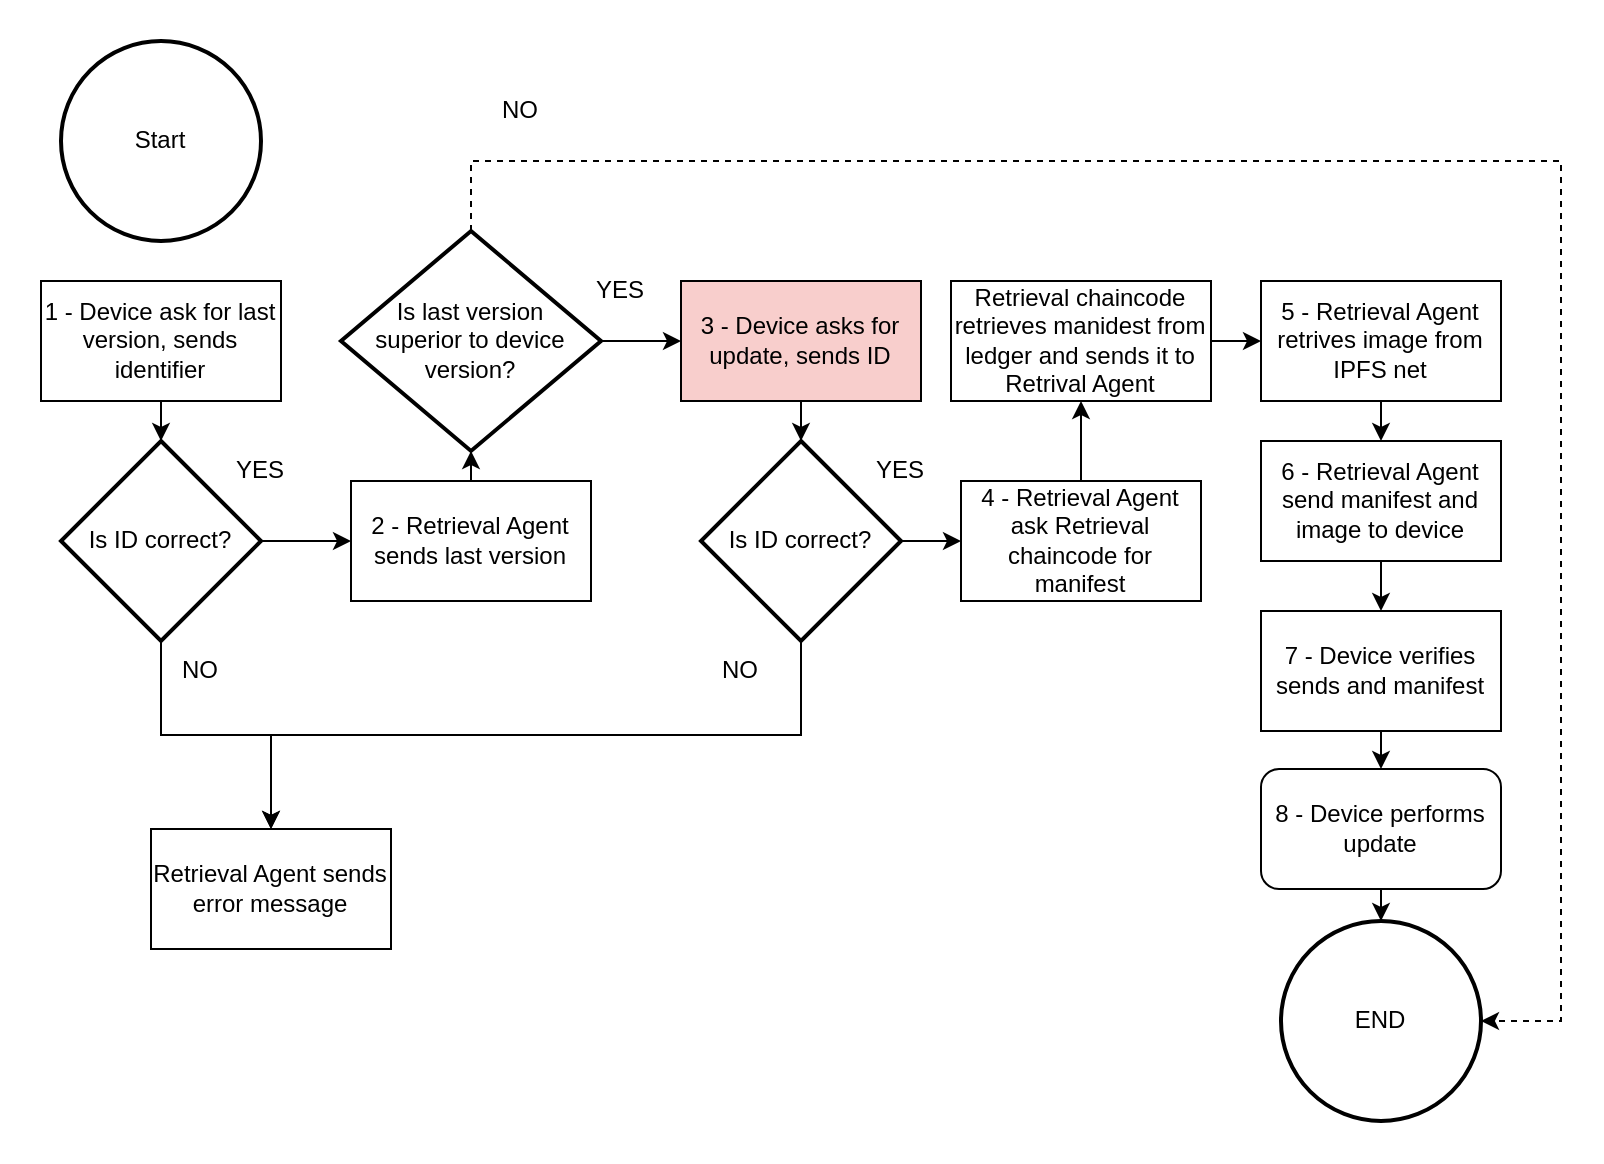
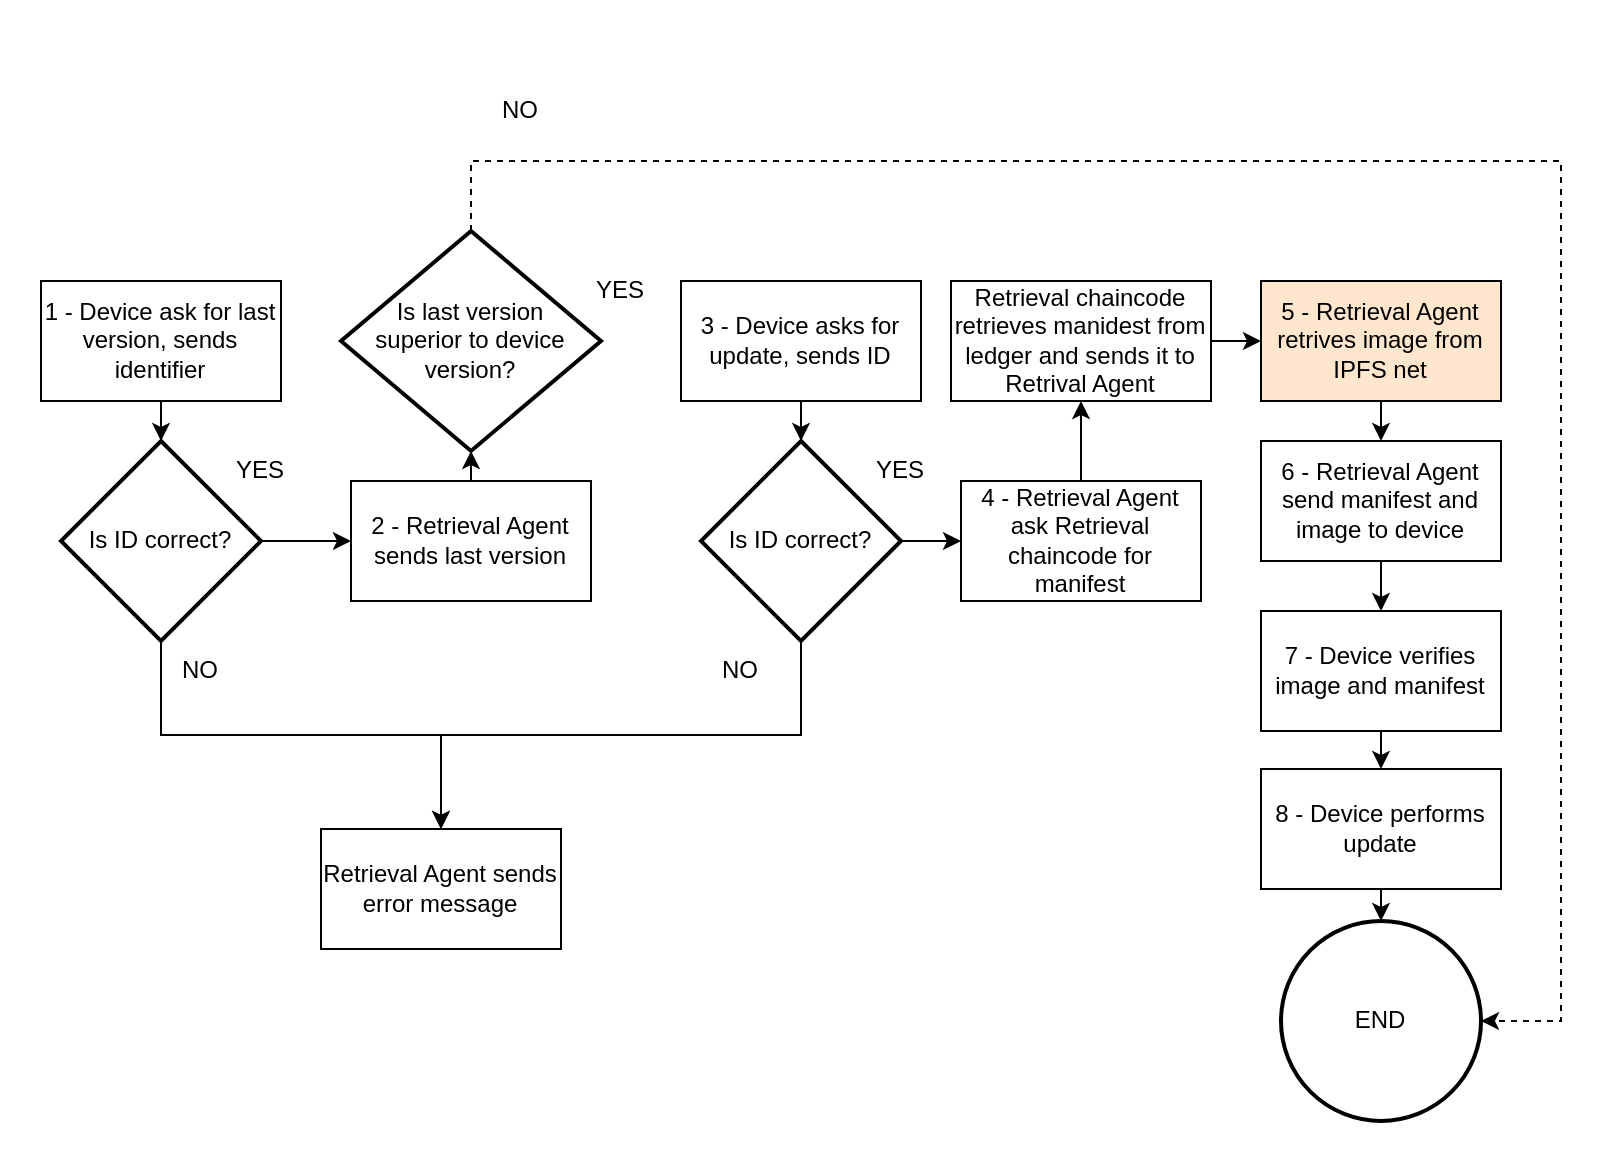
(161, 141) -> none
(635, 341) -> none
(801, 341) -> (801, 341)
(1381, 341) -> (1381, 341)
(1381, 671) -> (1381, 671)
(1381, 829) -> (1381, 829)
(271, 889) -> (441, 889)
